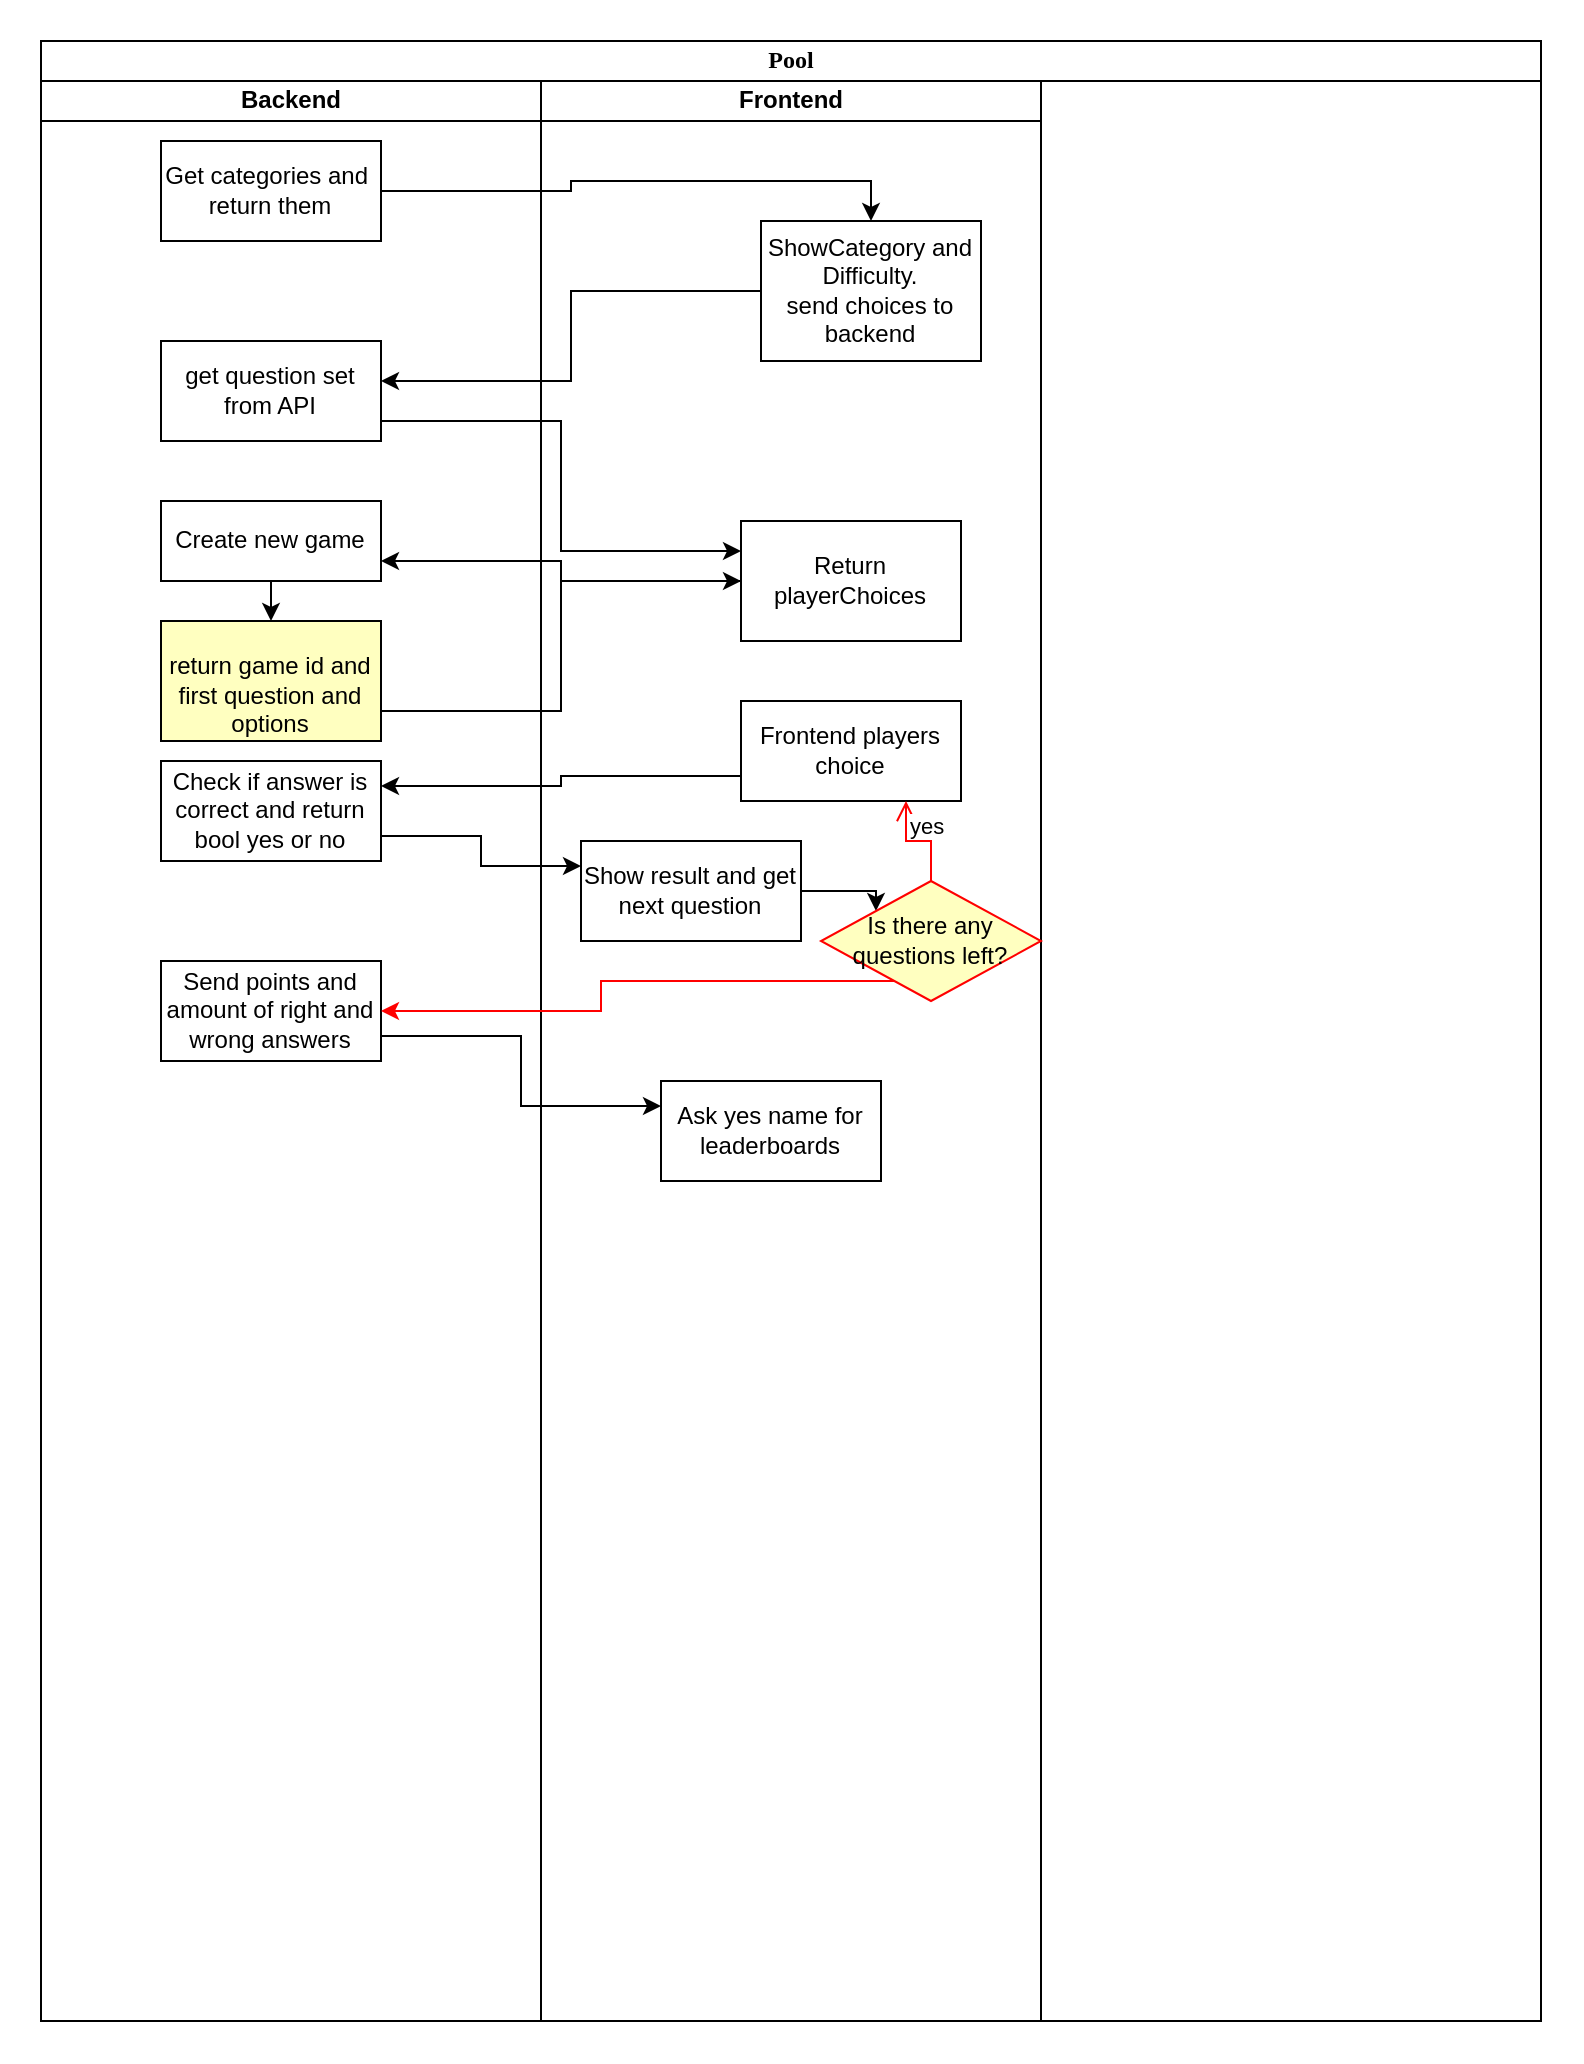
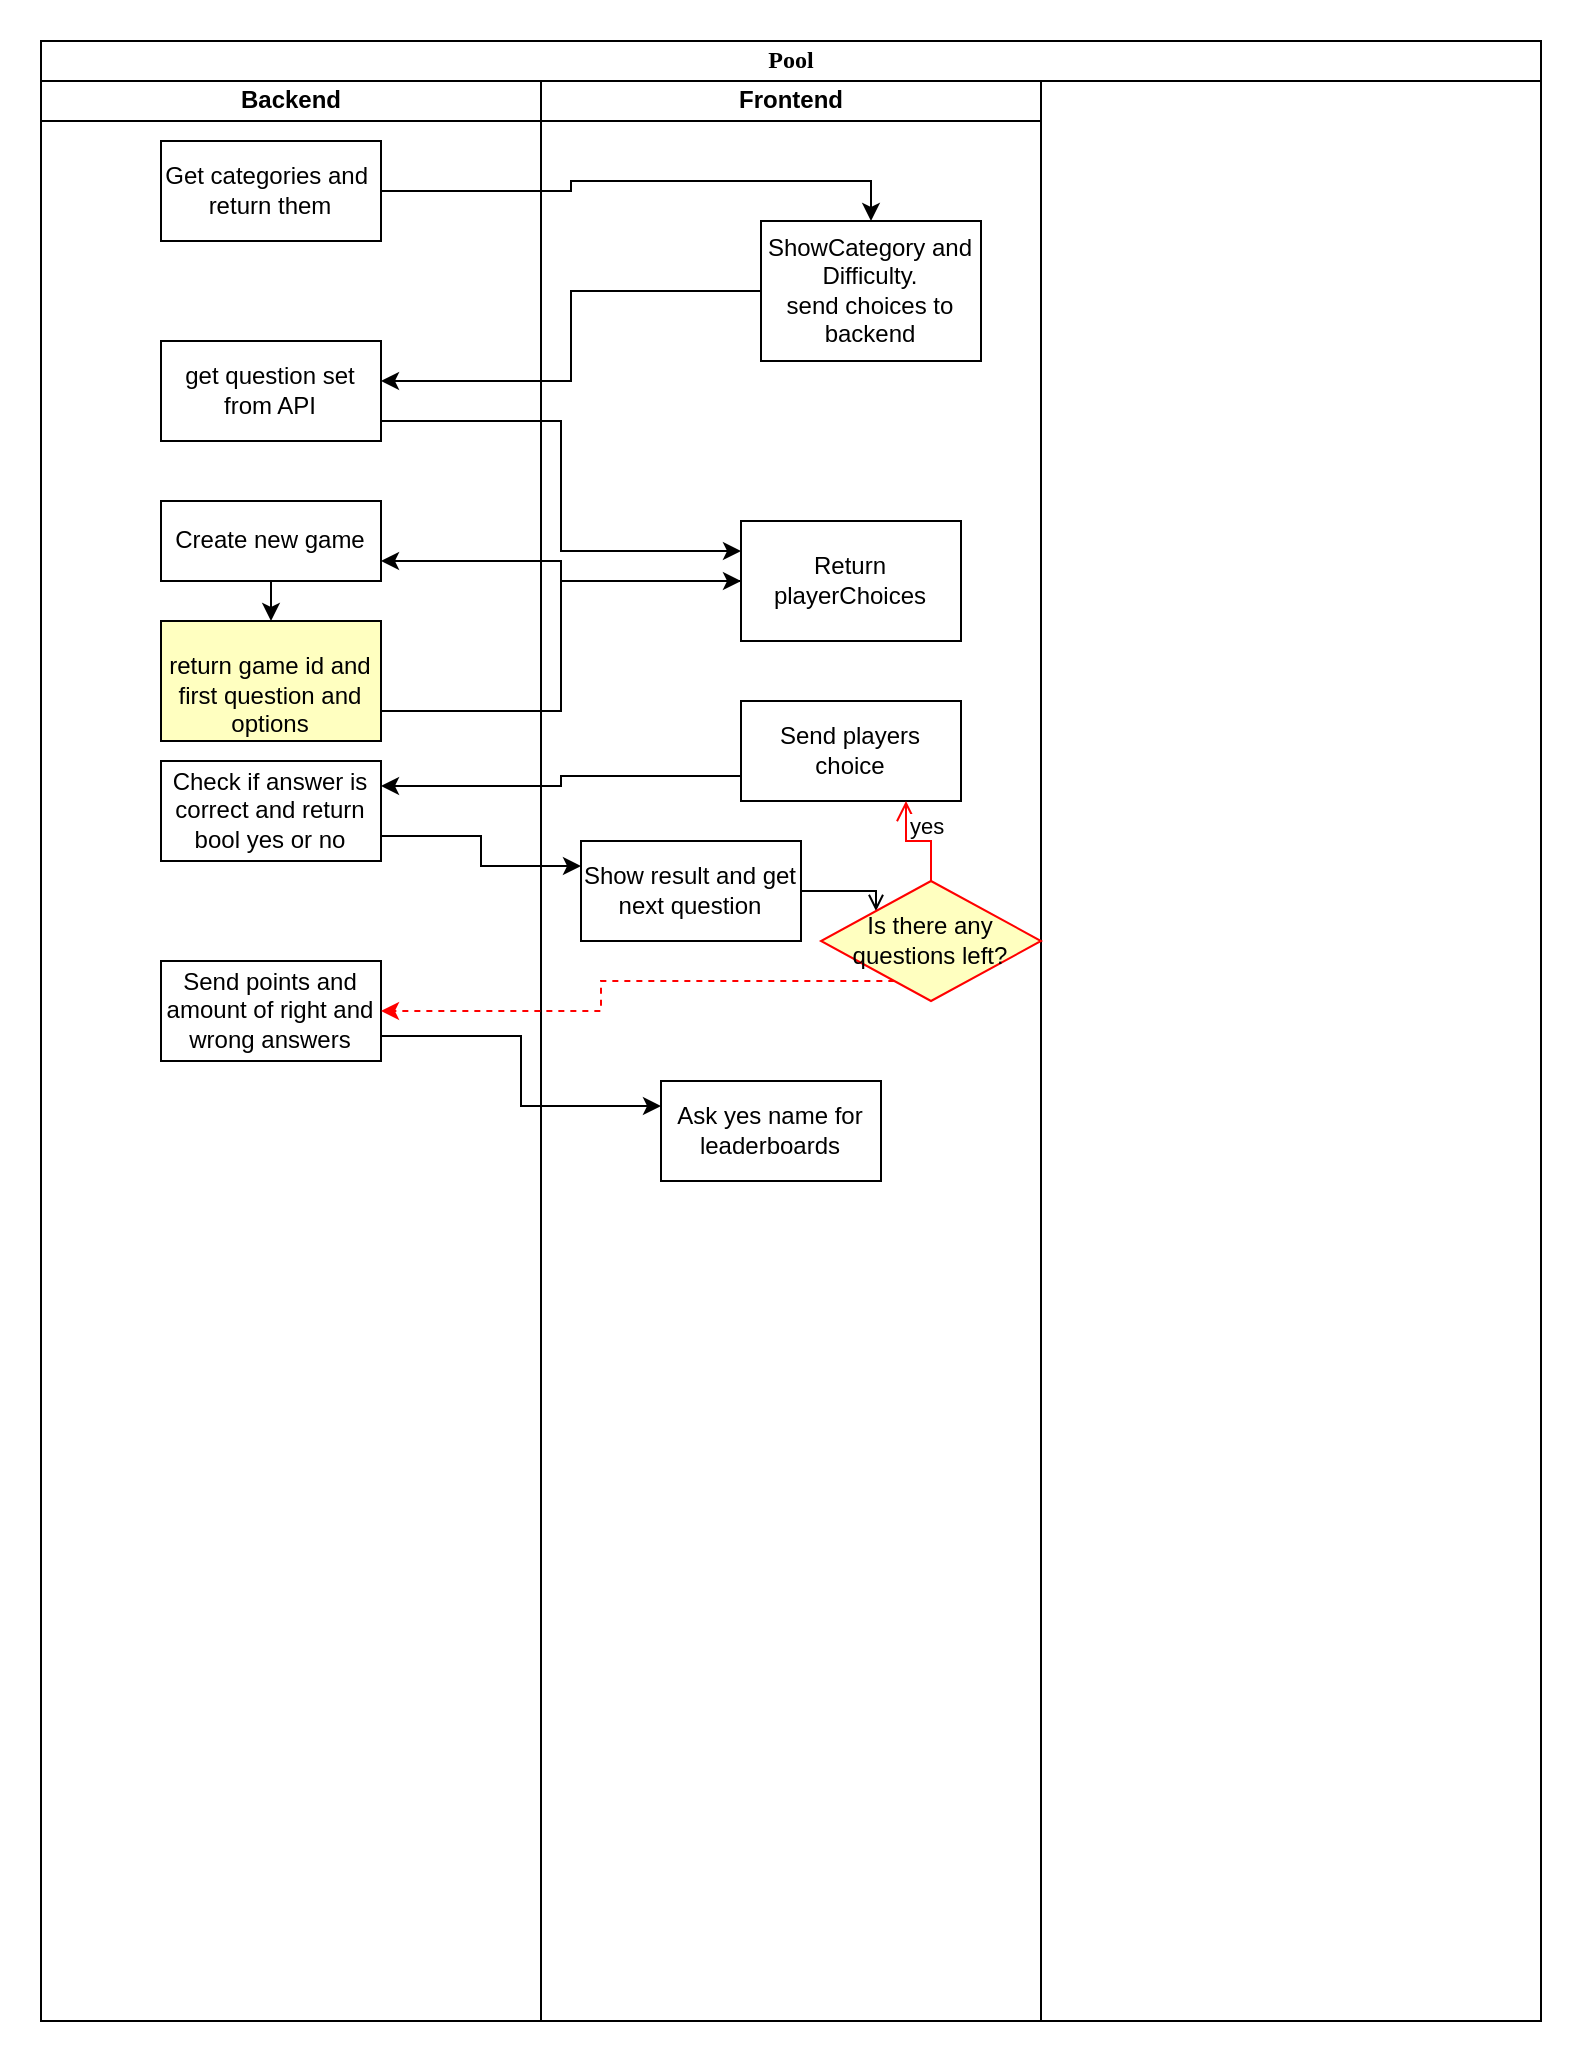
(851, 751) -> (851, 751)
(876, 896) -> (876, 899)
(702, 981) -> (702, 981)
